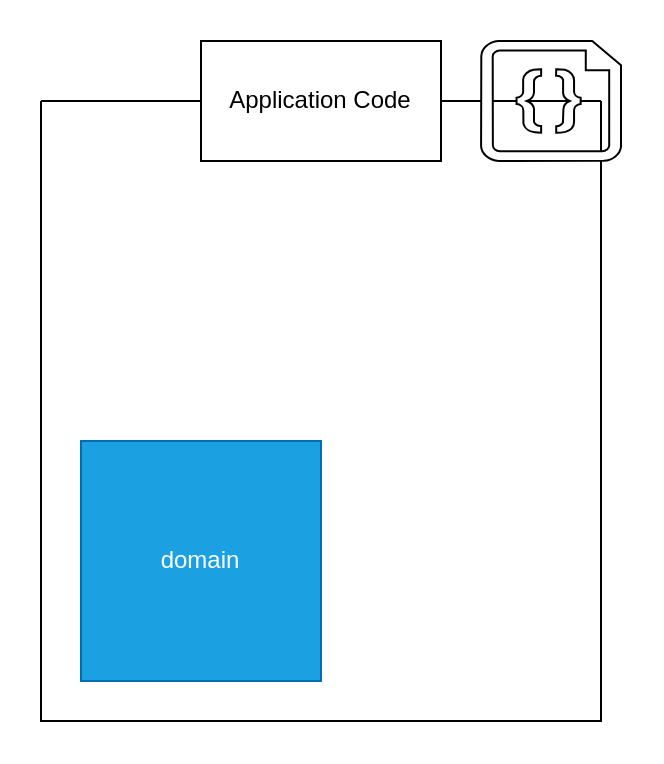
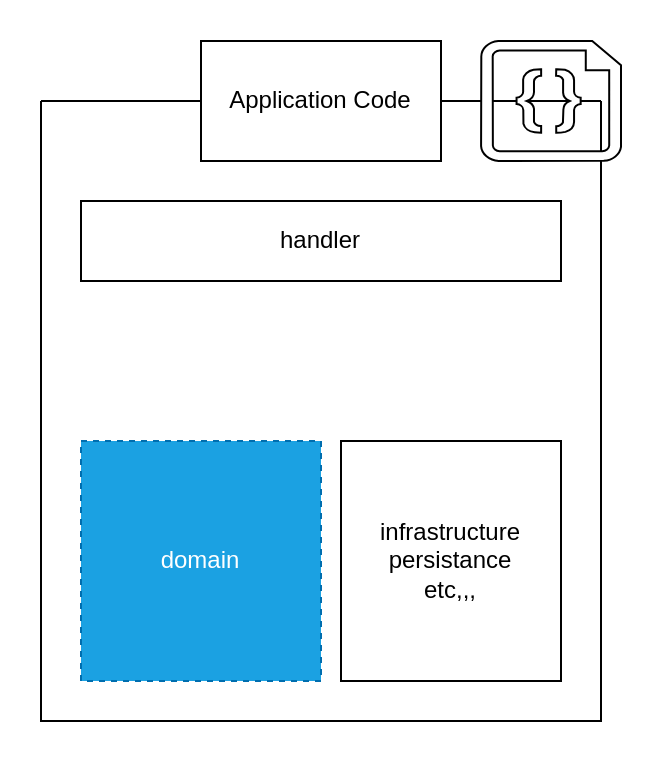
none -> (321, 241)
(201, 561) -> (201, 561)
none -> (451, 561)
